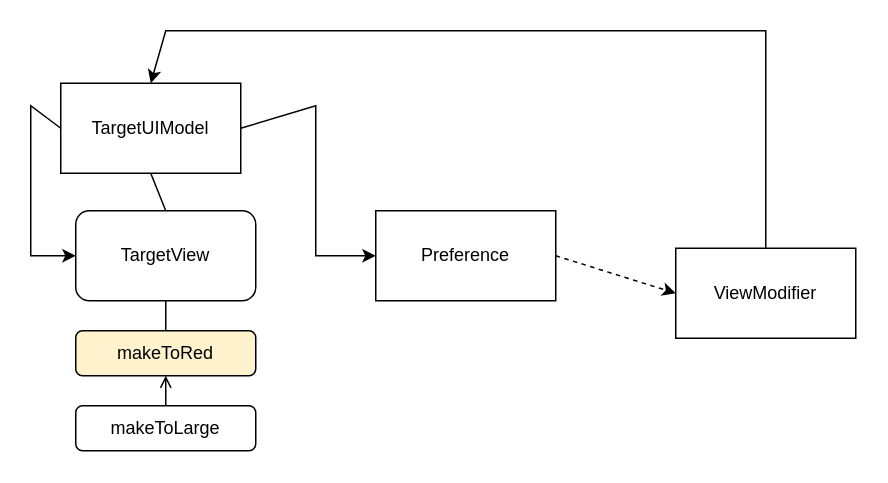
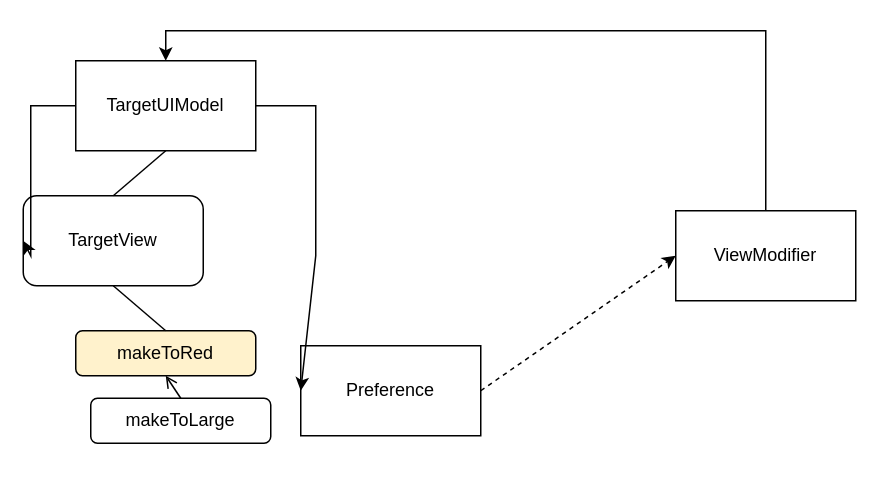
(151, 128) -> (166, 106)
(166, 256) -> (113, 241)
(466, 256) -> (391, 391)
(766, 293) -> (766, 256)
(166, 428) -> (181, 421)
